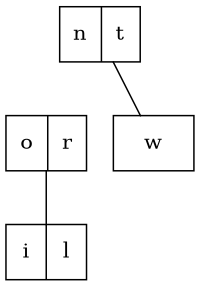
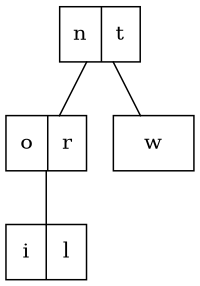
none -> (73, 89)
